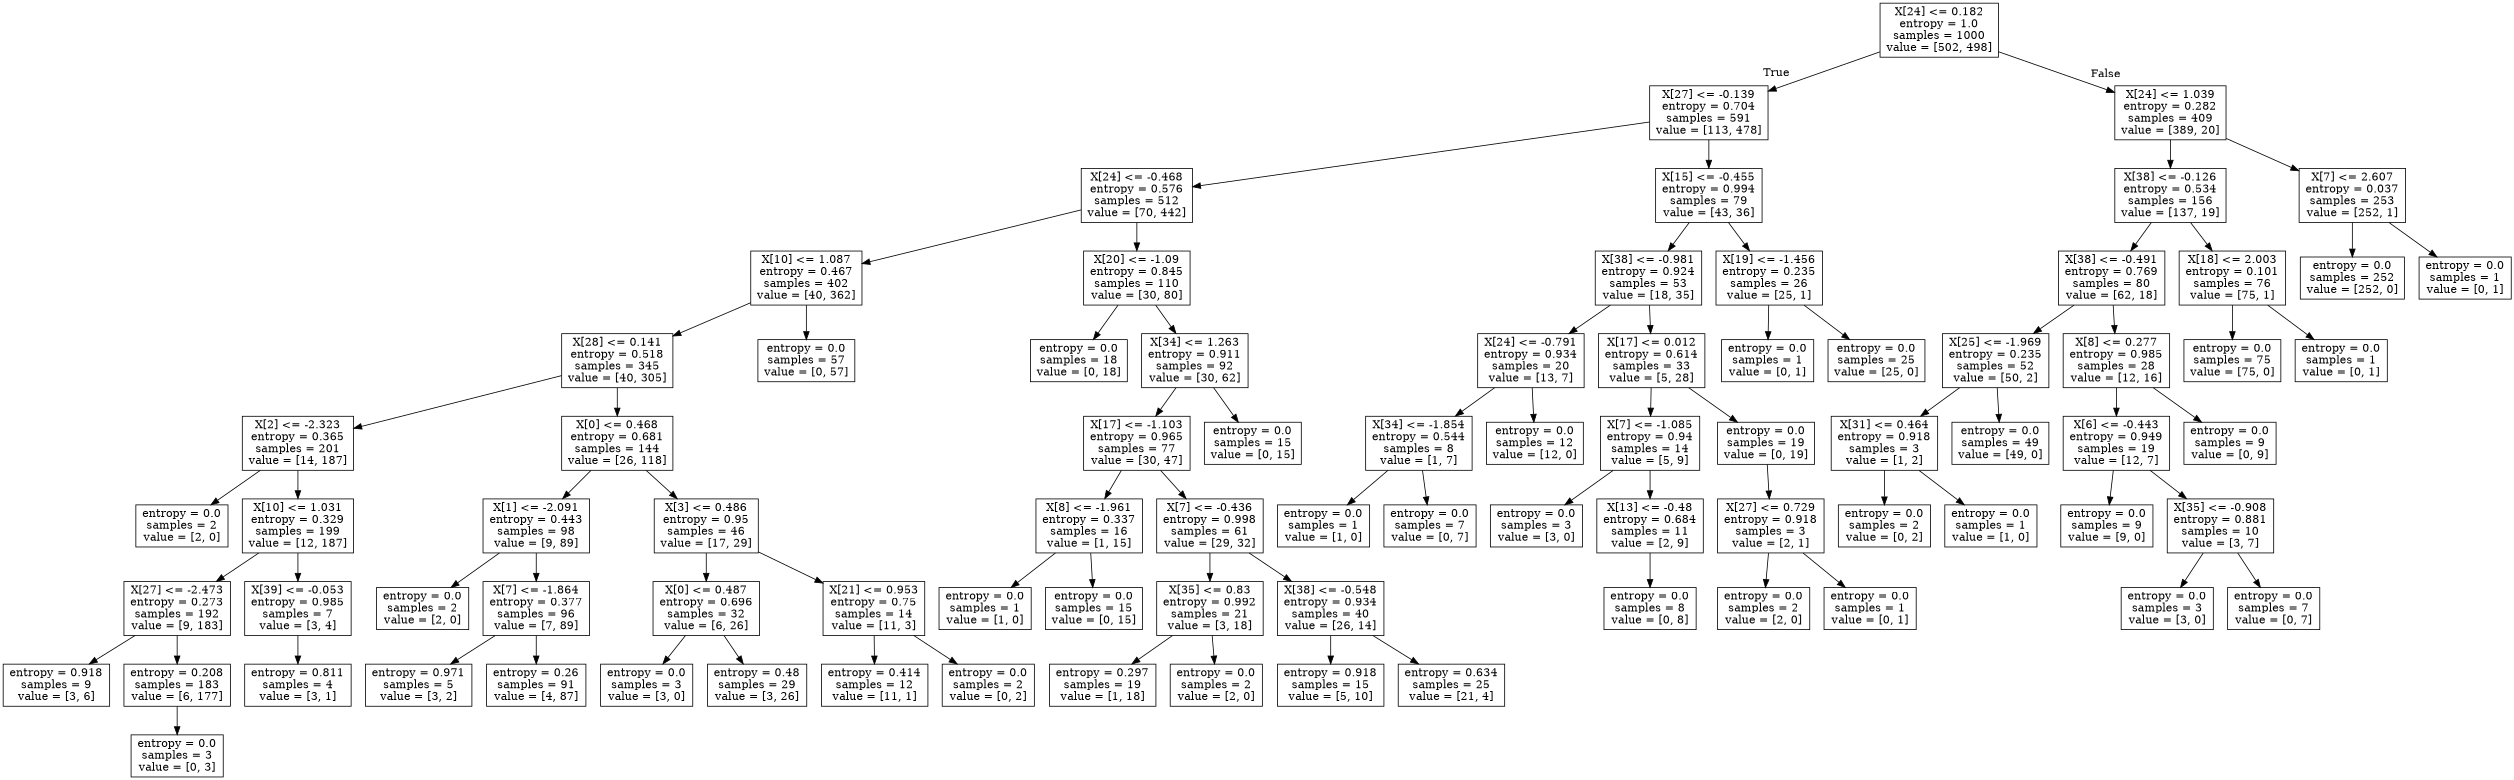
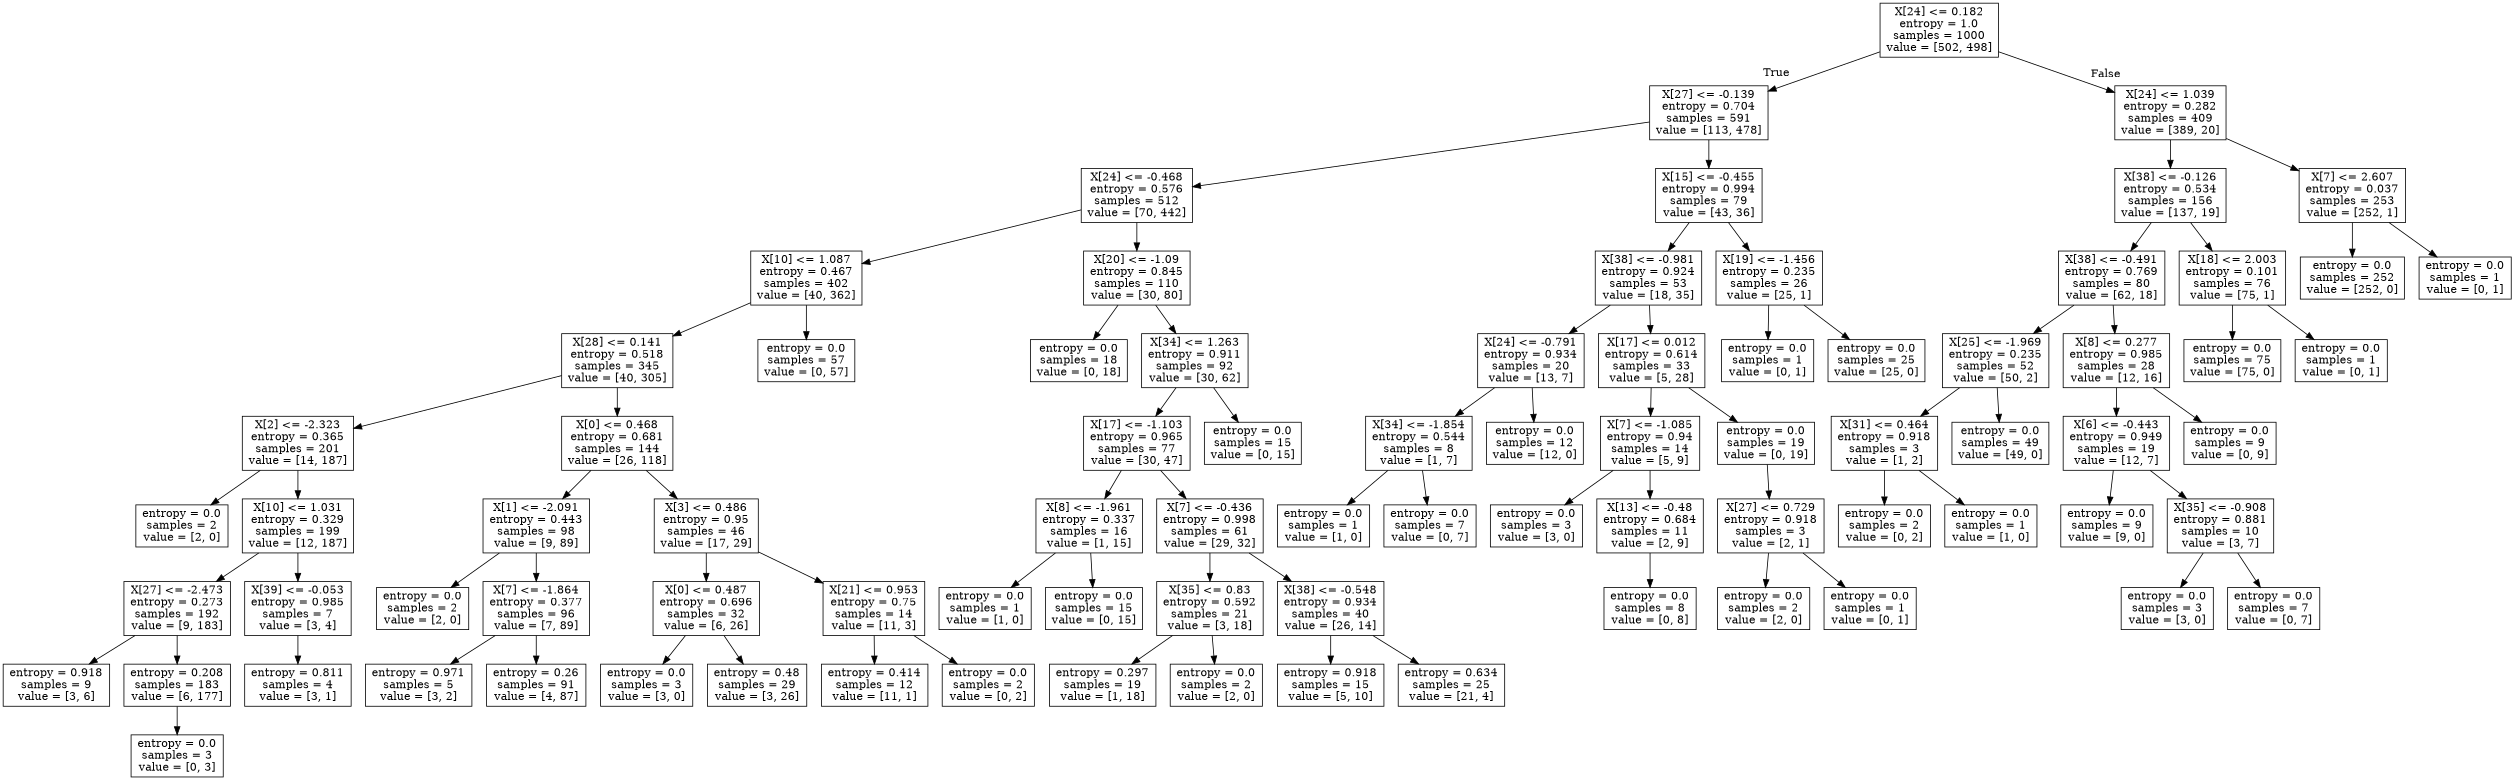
(1210, 609) -> (1210, 609)
